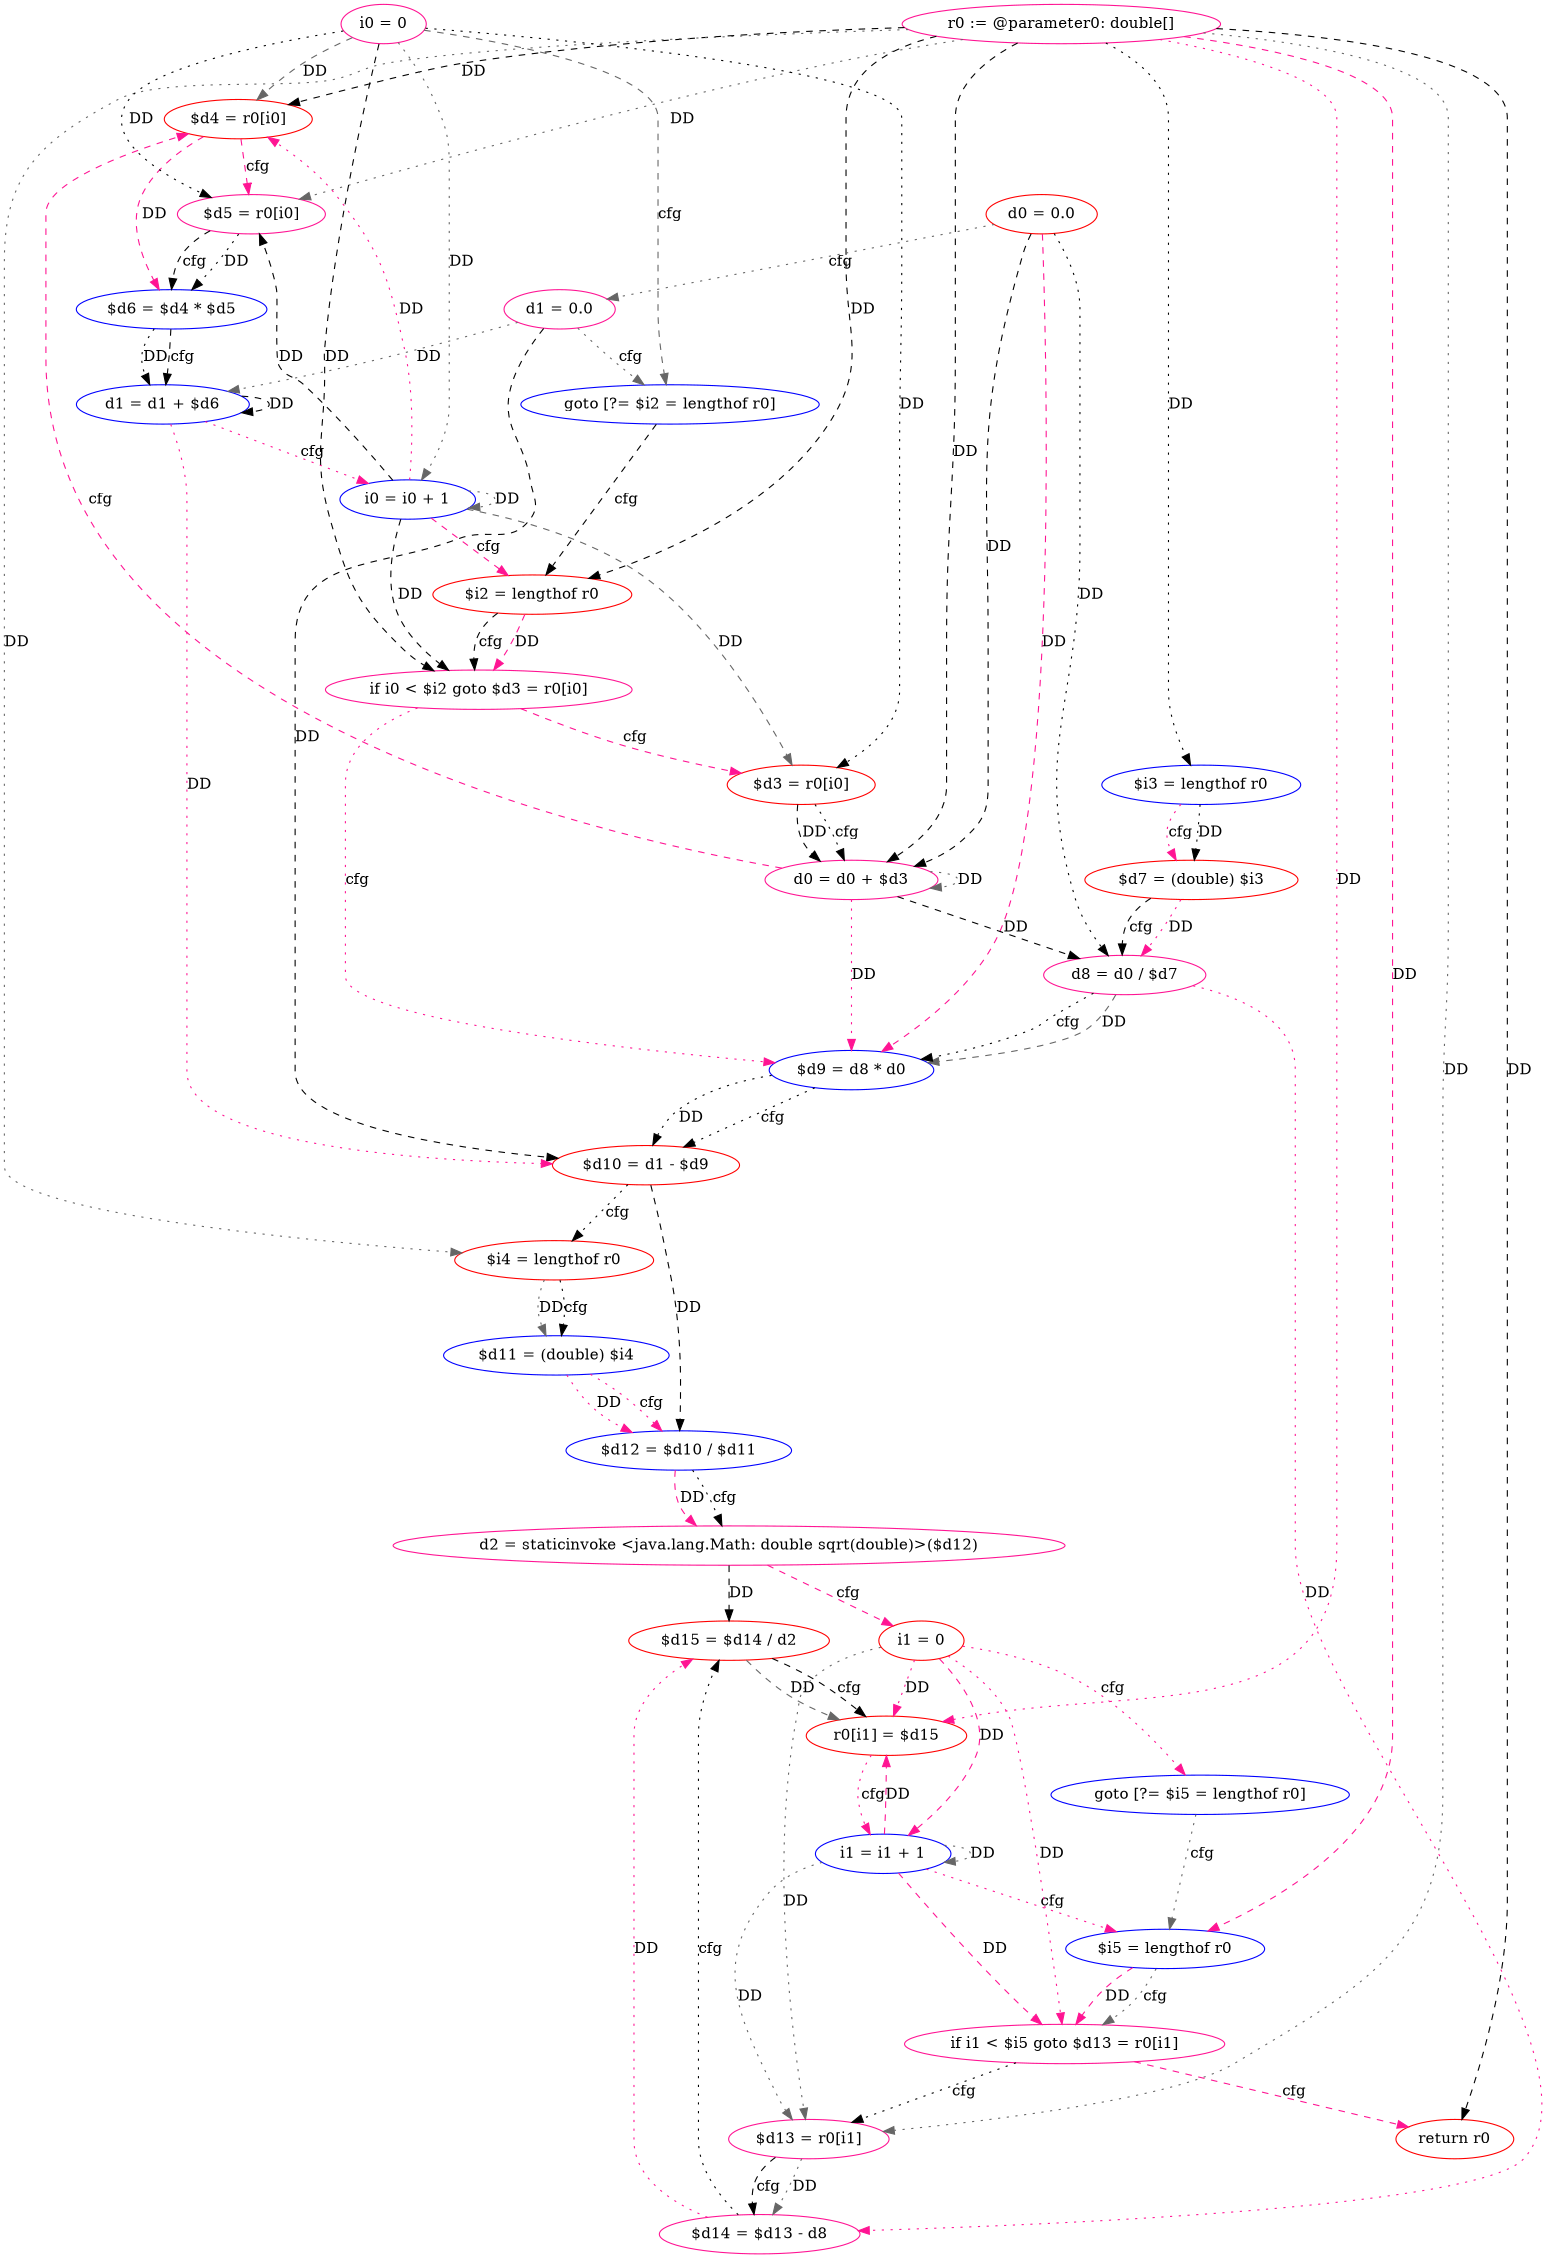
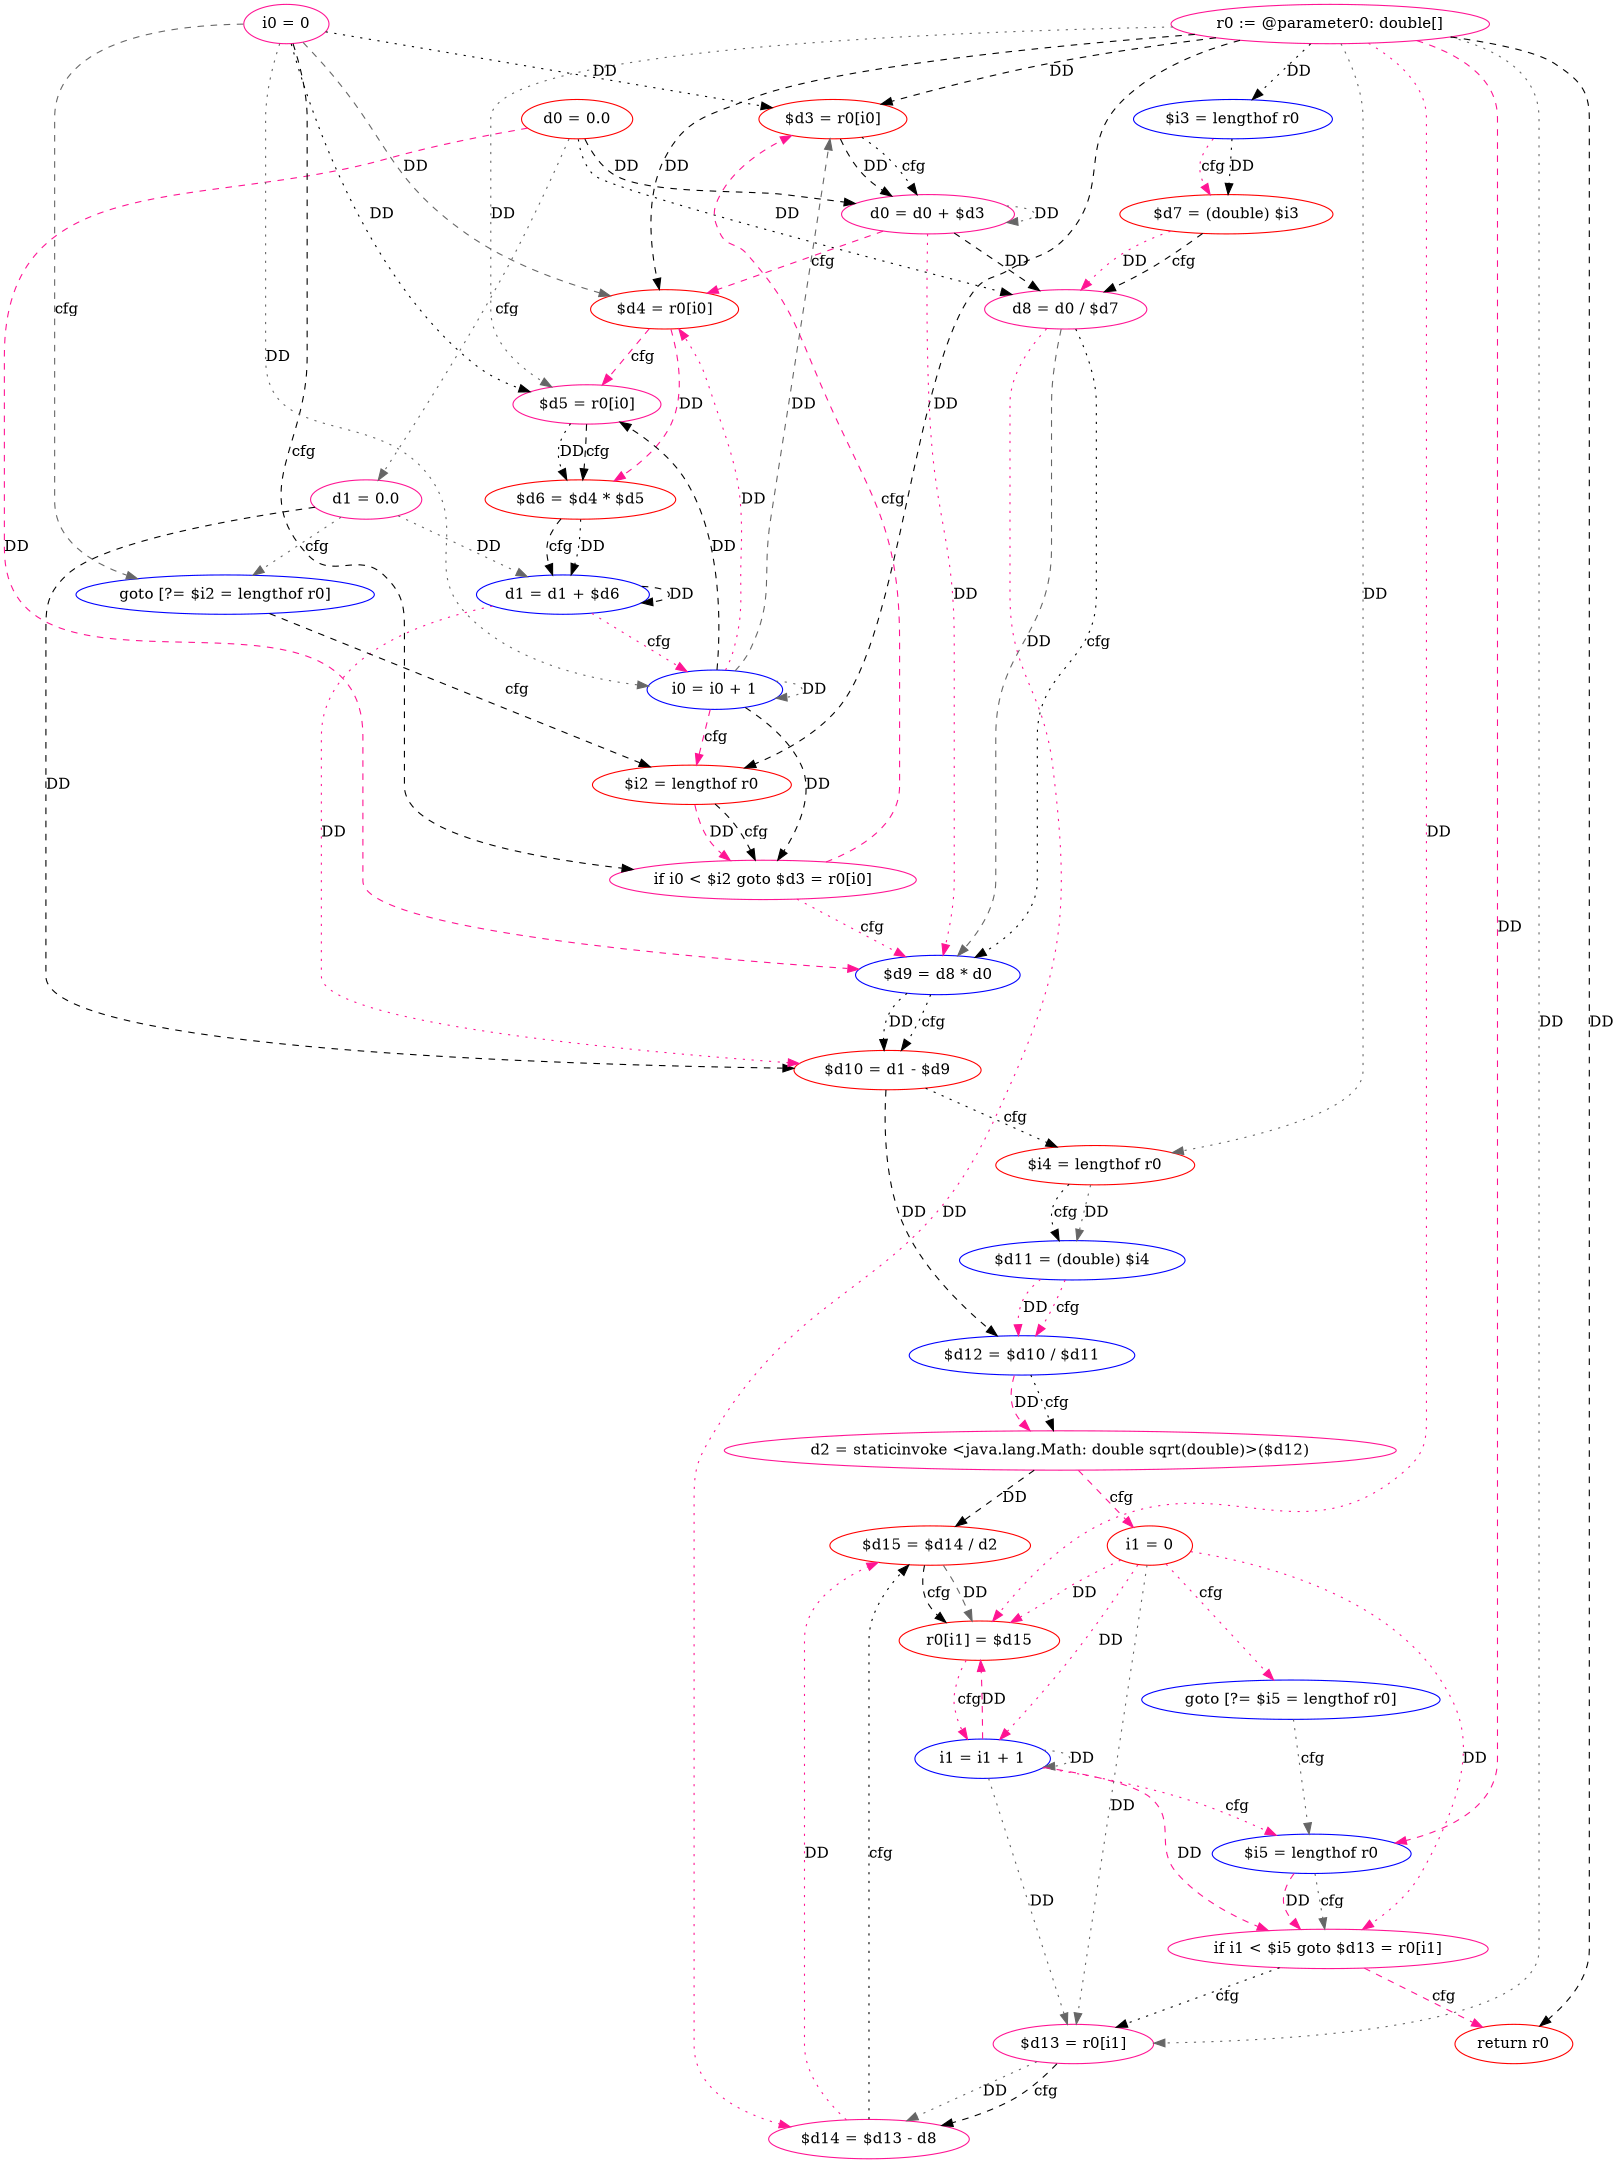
(172, 309) -> (580, 500)
(337, 357) -> (304, 452)
(954, 445) -> (1053, 63)
(978, 1748) -> (1076, 1651)
